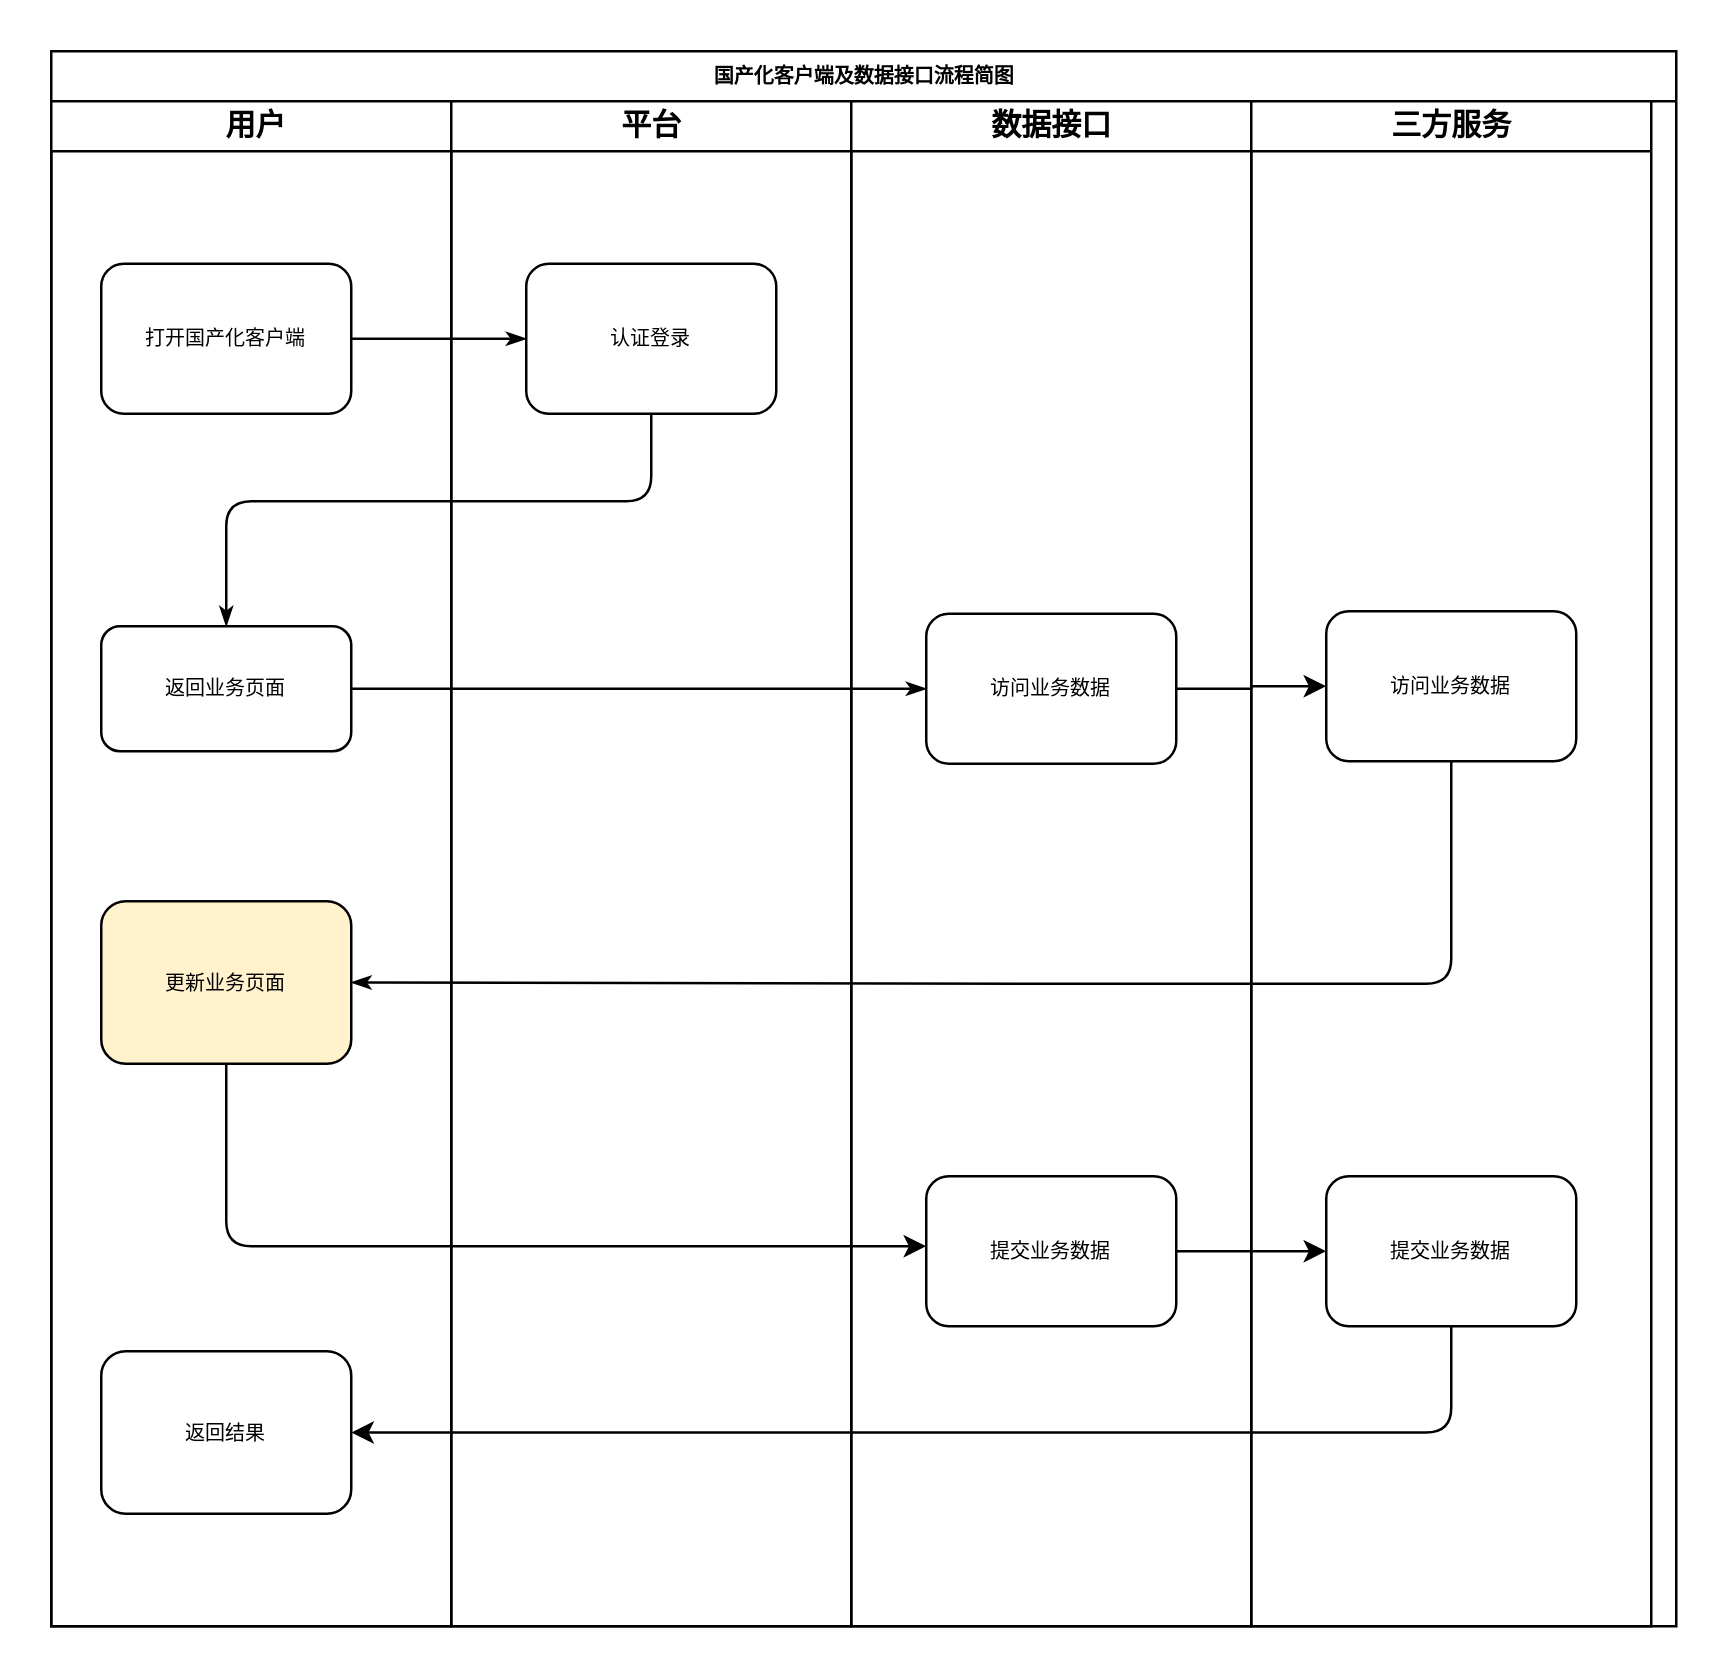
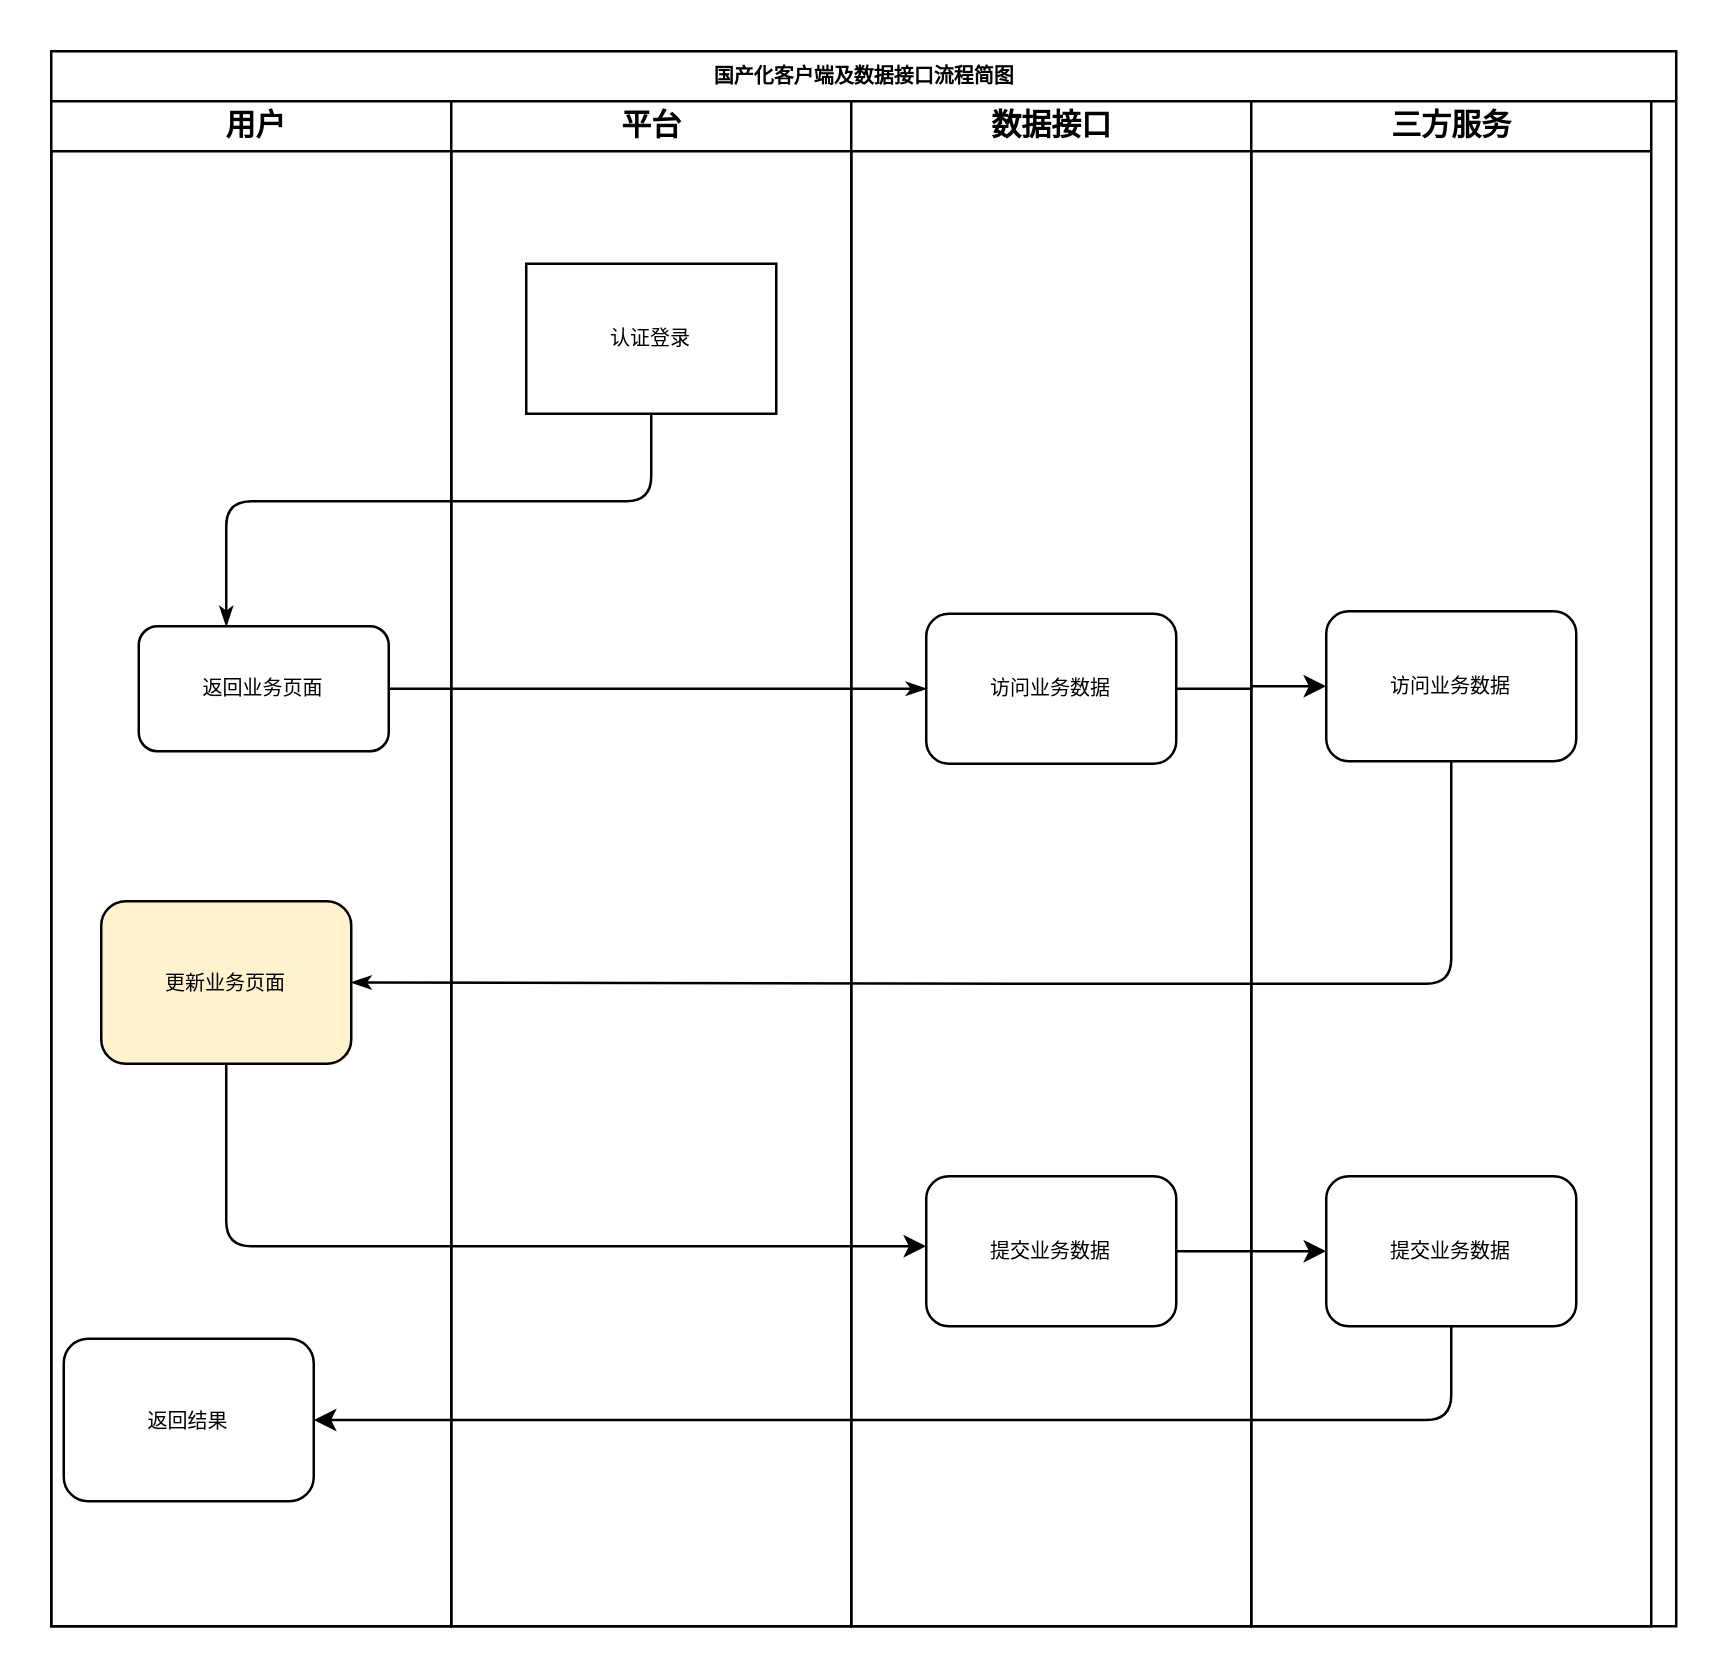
(226, 339) -> none
(399, 339) -> none
(651, 339) -> (651, 339)
(226, 689) -> (264, 689)
(226, 1433) -> (189, 1420)
